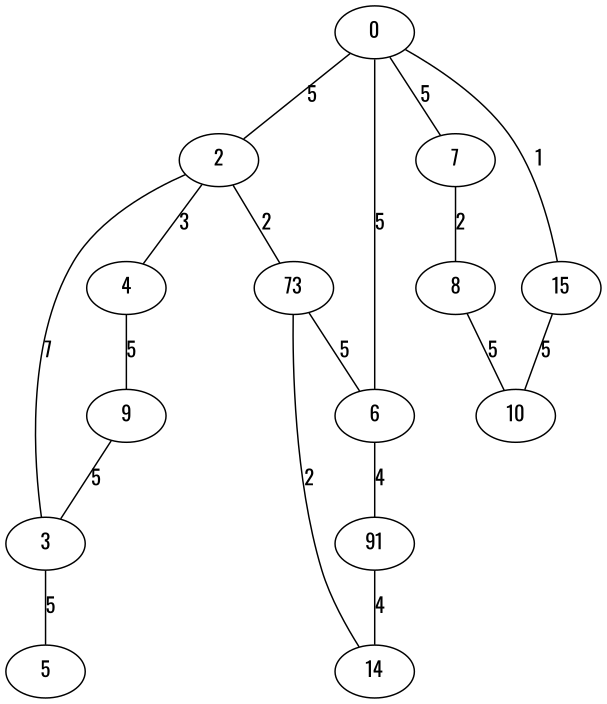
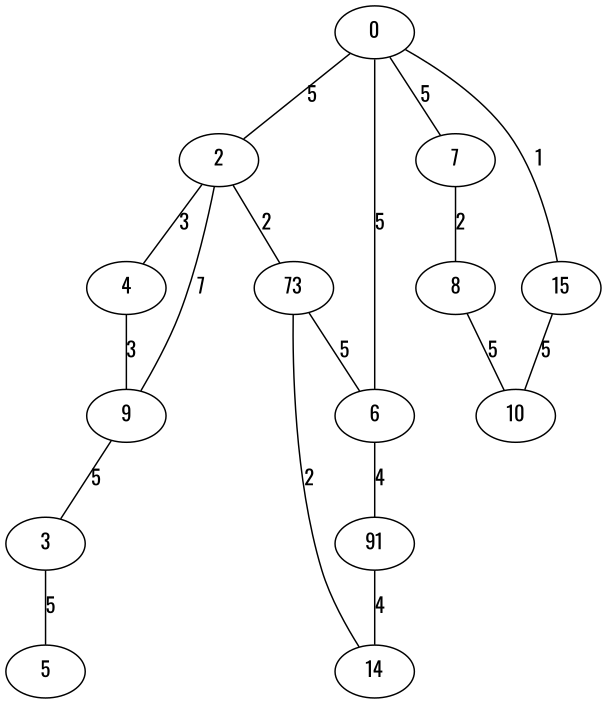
(51, 316) -> (187, 292)
(132, 352) -> (132, 352)
